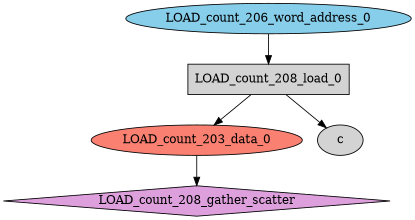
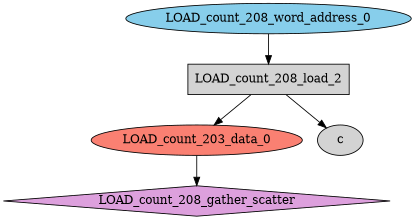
(269, 19) -> (269, 19)
(269, 79) -> (269, 79)
